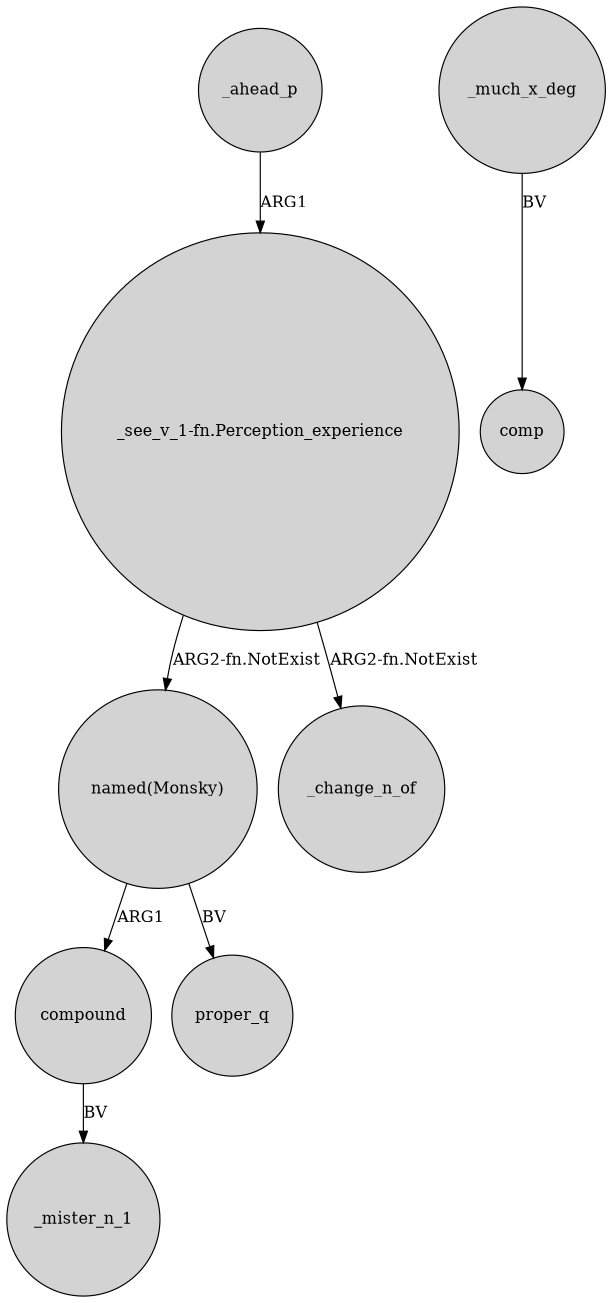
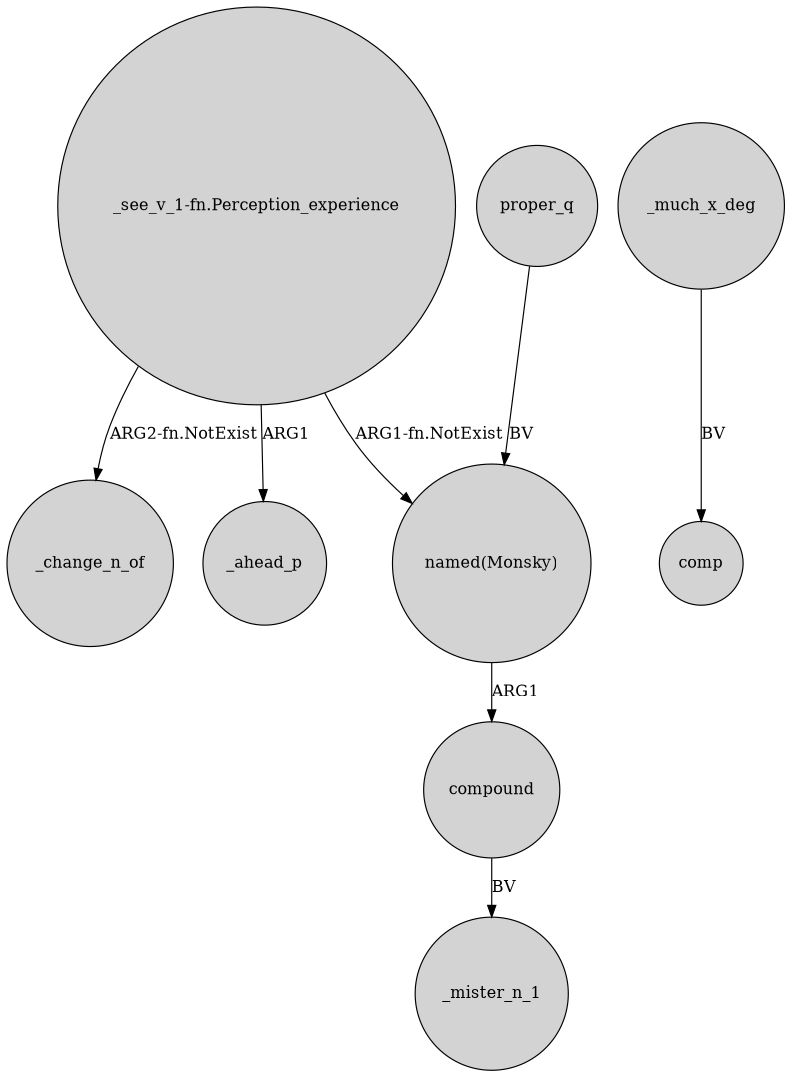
(260, 187) -> (262, 447)
(247, 660) -> (429, 435)
(199, 915) -> (518, 360)
